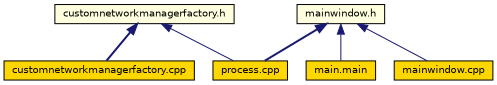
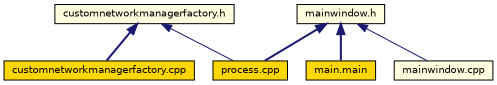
(341, 48) -> (341, 48)
(444, 70) -> (444, 70)
